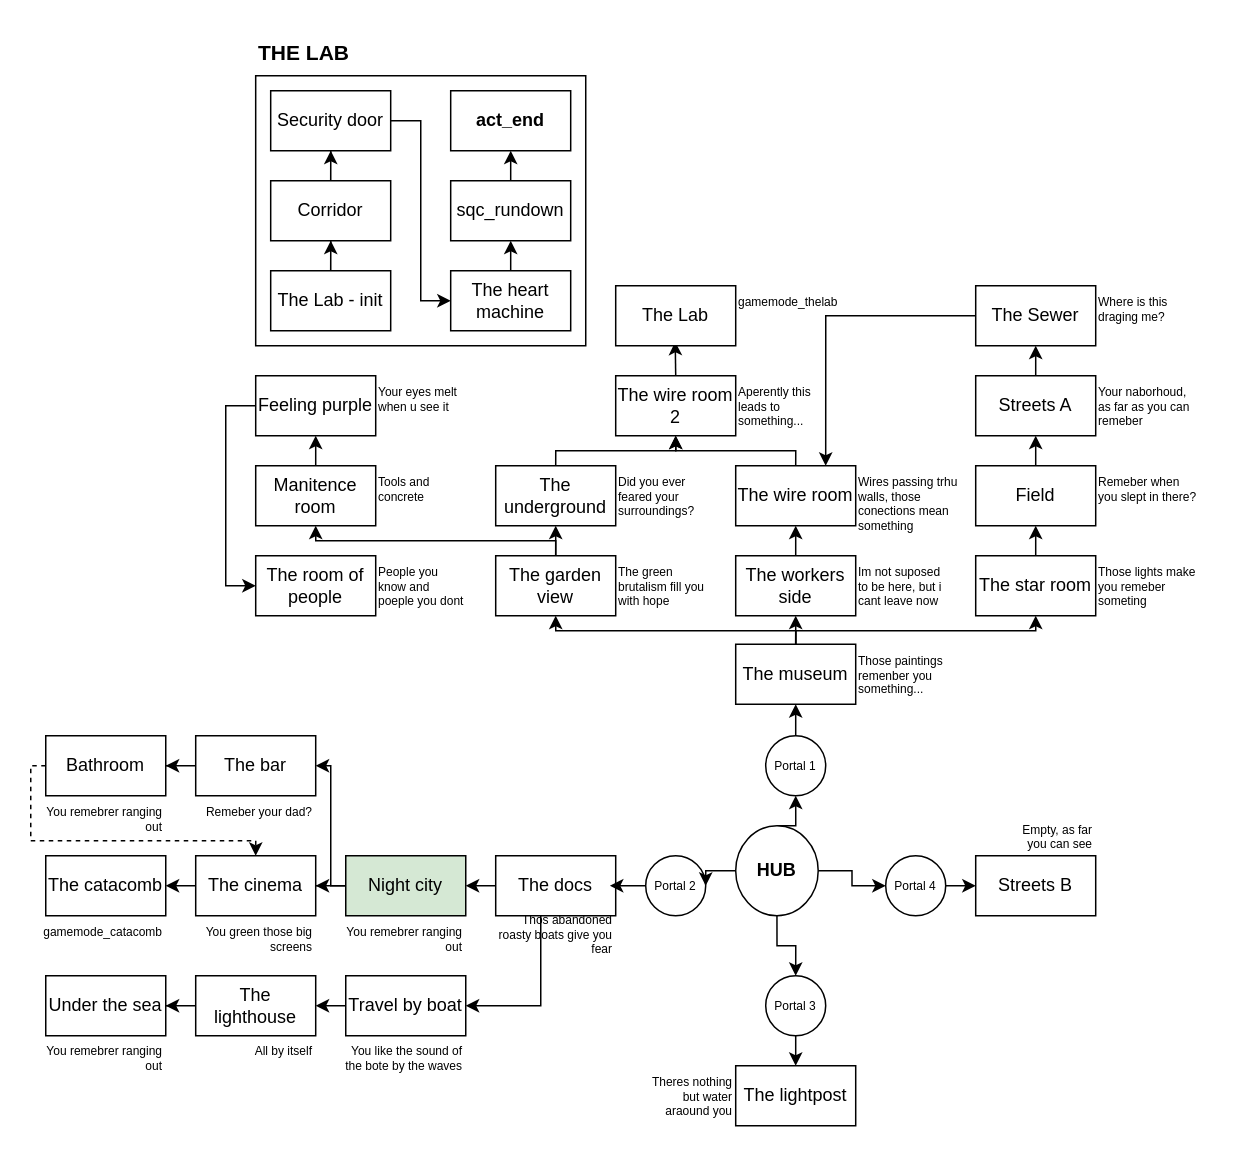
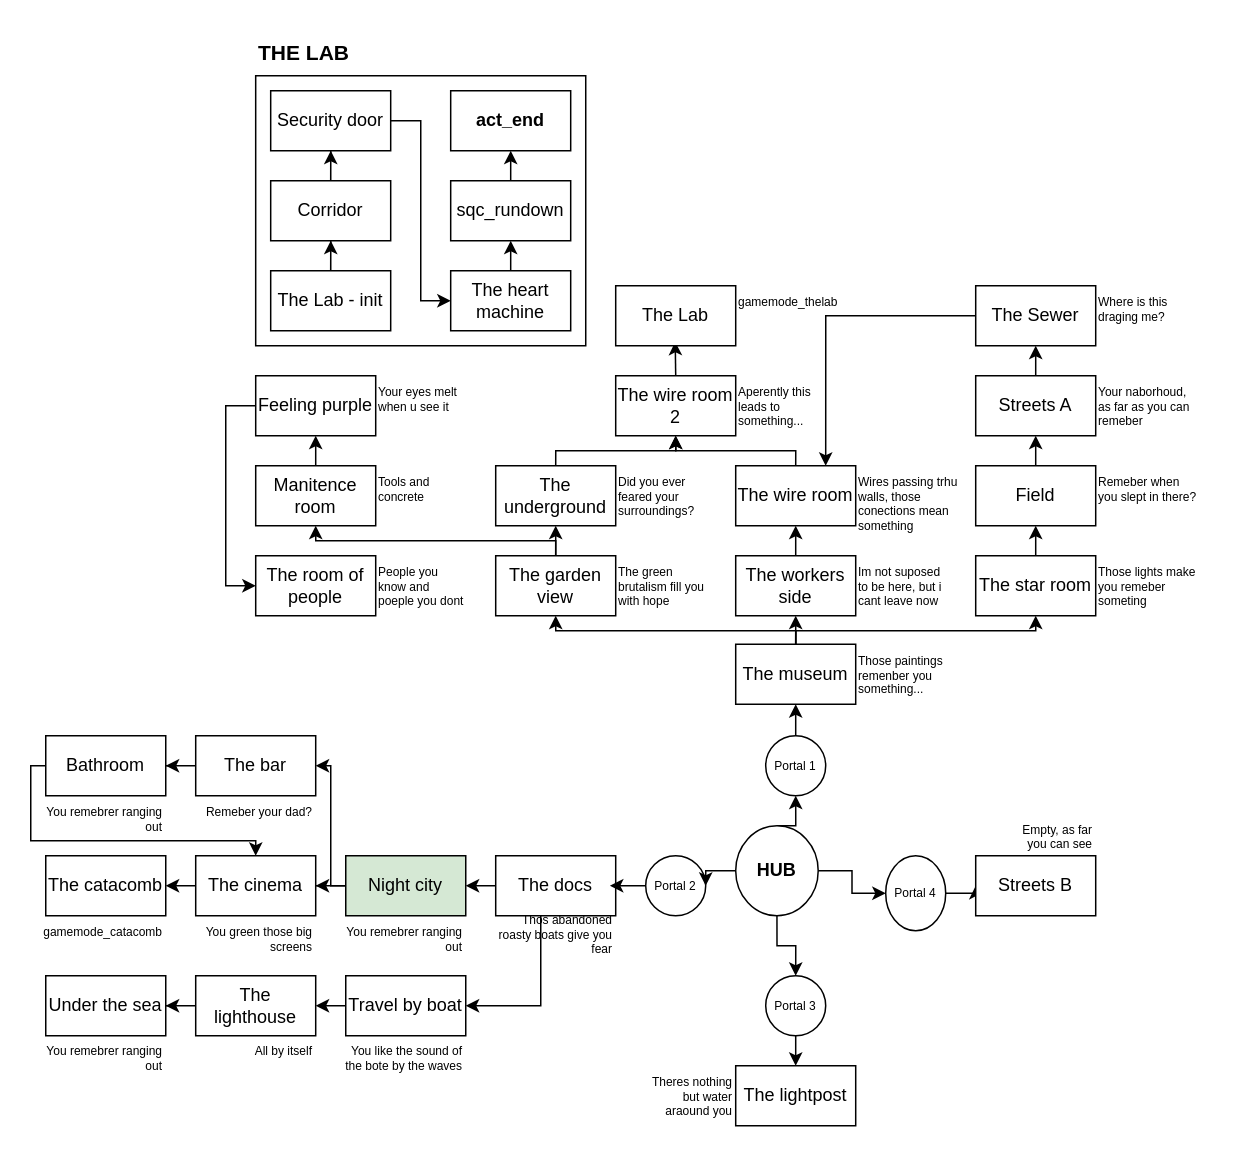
(101, 841) -> (101, 841)
(916, 886) -> (916, 893)
